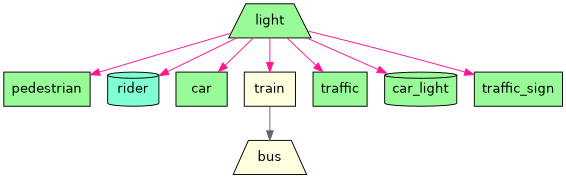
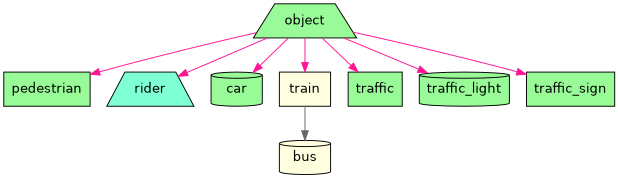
(270, 21) -> (305, 21)
(133, 89) -> (150, 89)
(202, 89) -> (237, 89)
(421, 89) -> (464, 89)
(270, 157) -> (305, 157)
